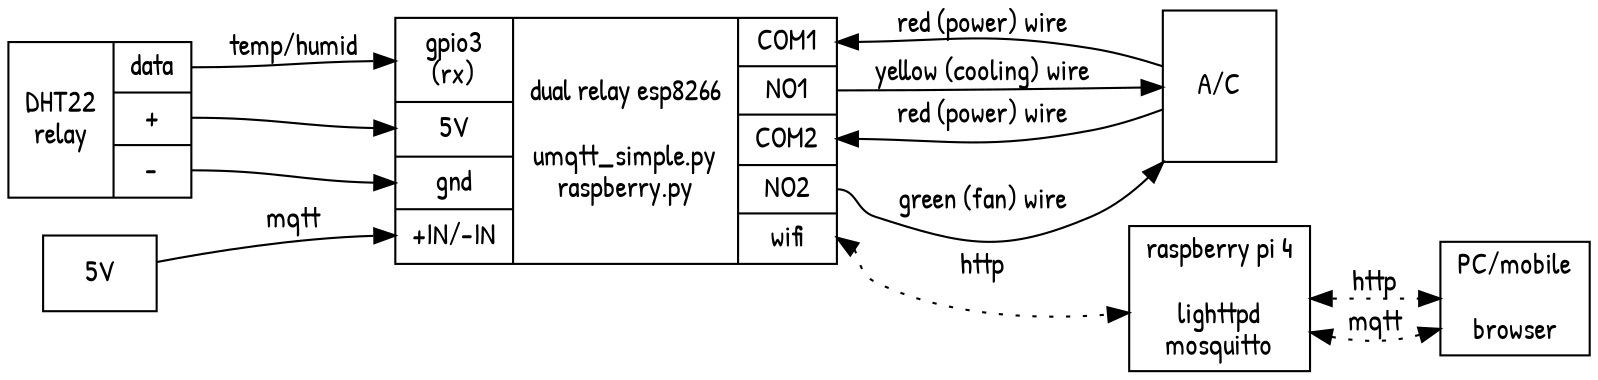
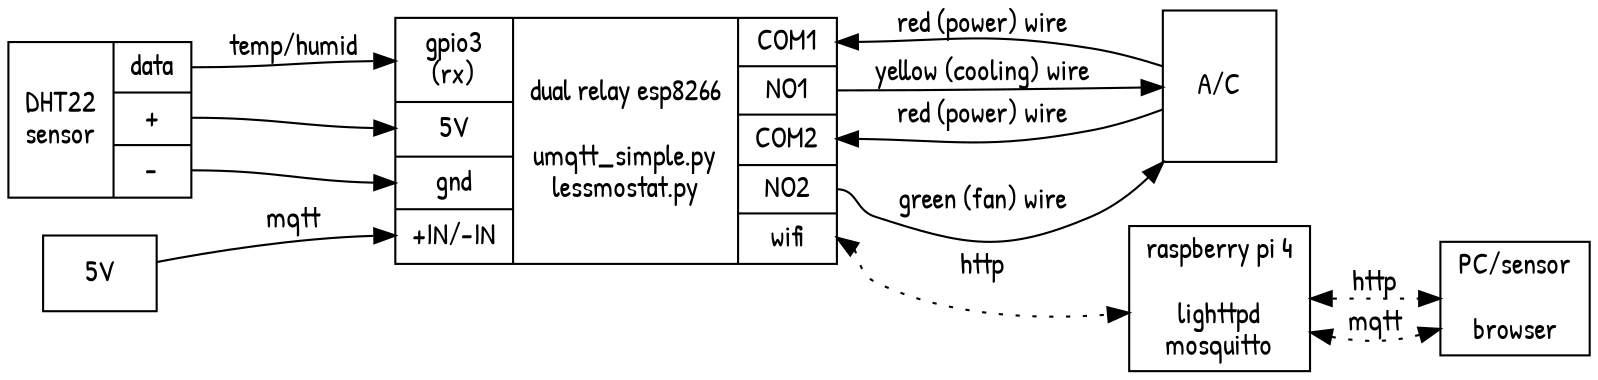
(61, 135) -> (61, 135)
(626, 188) -> (626, 188)
(1515, 299) -> (1515, 299)
